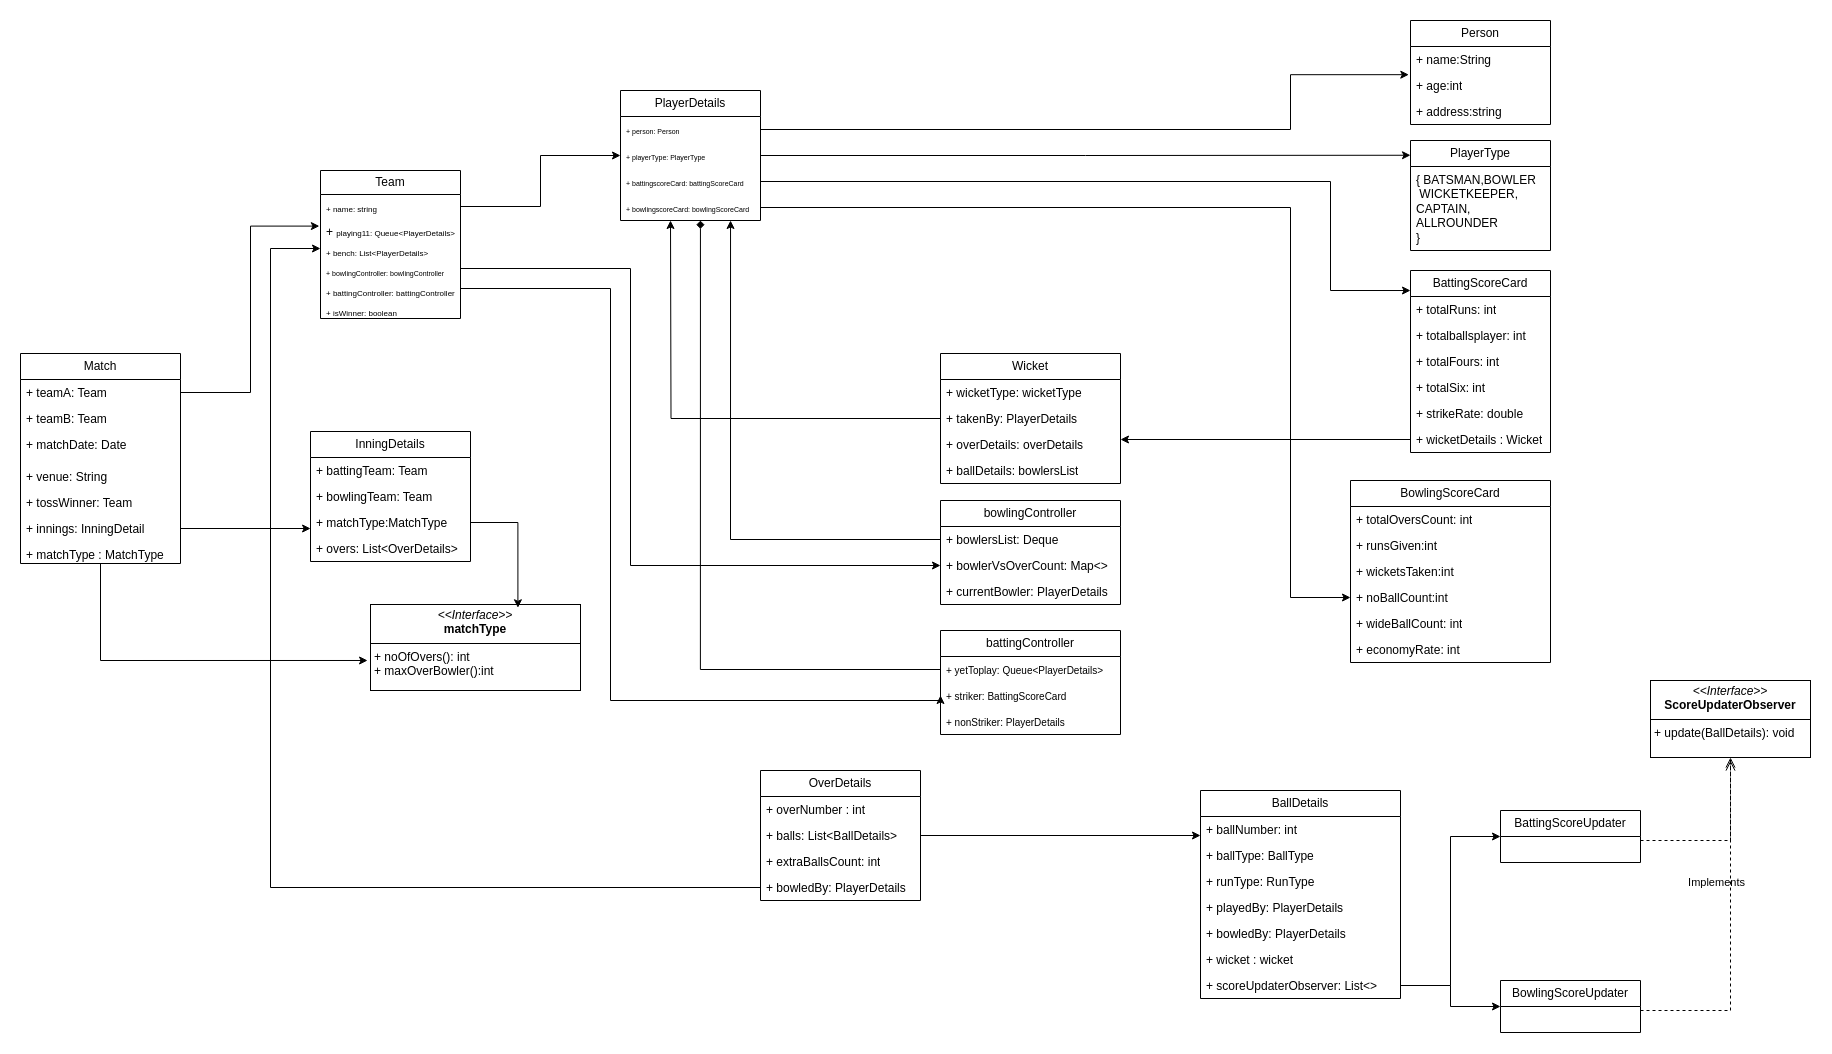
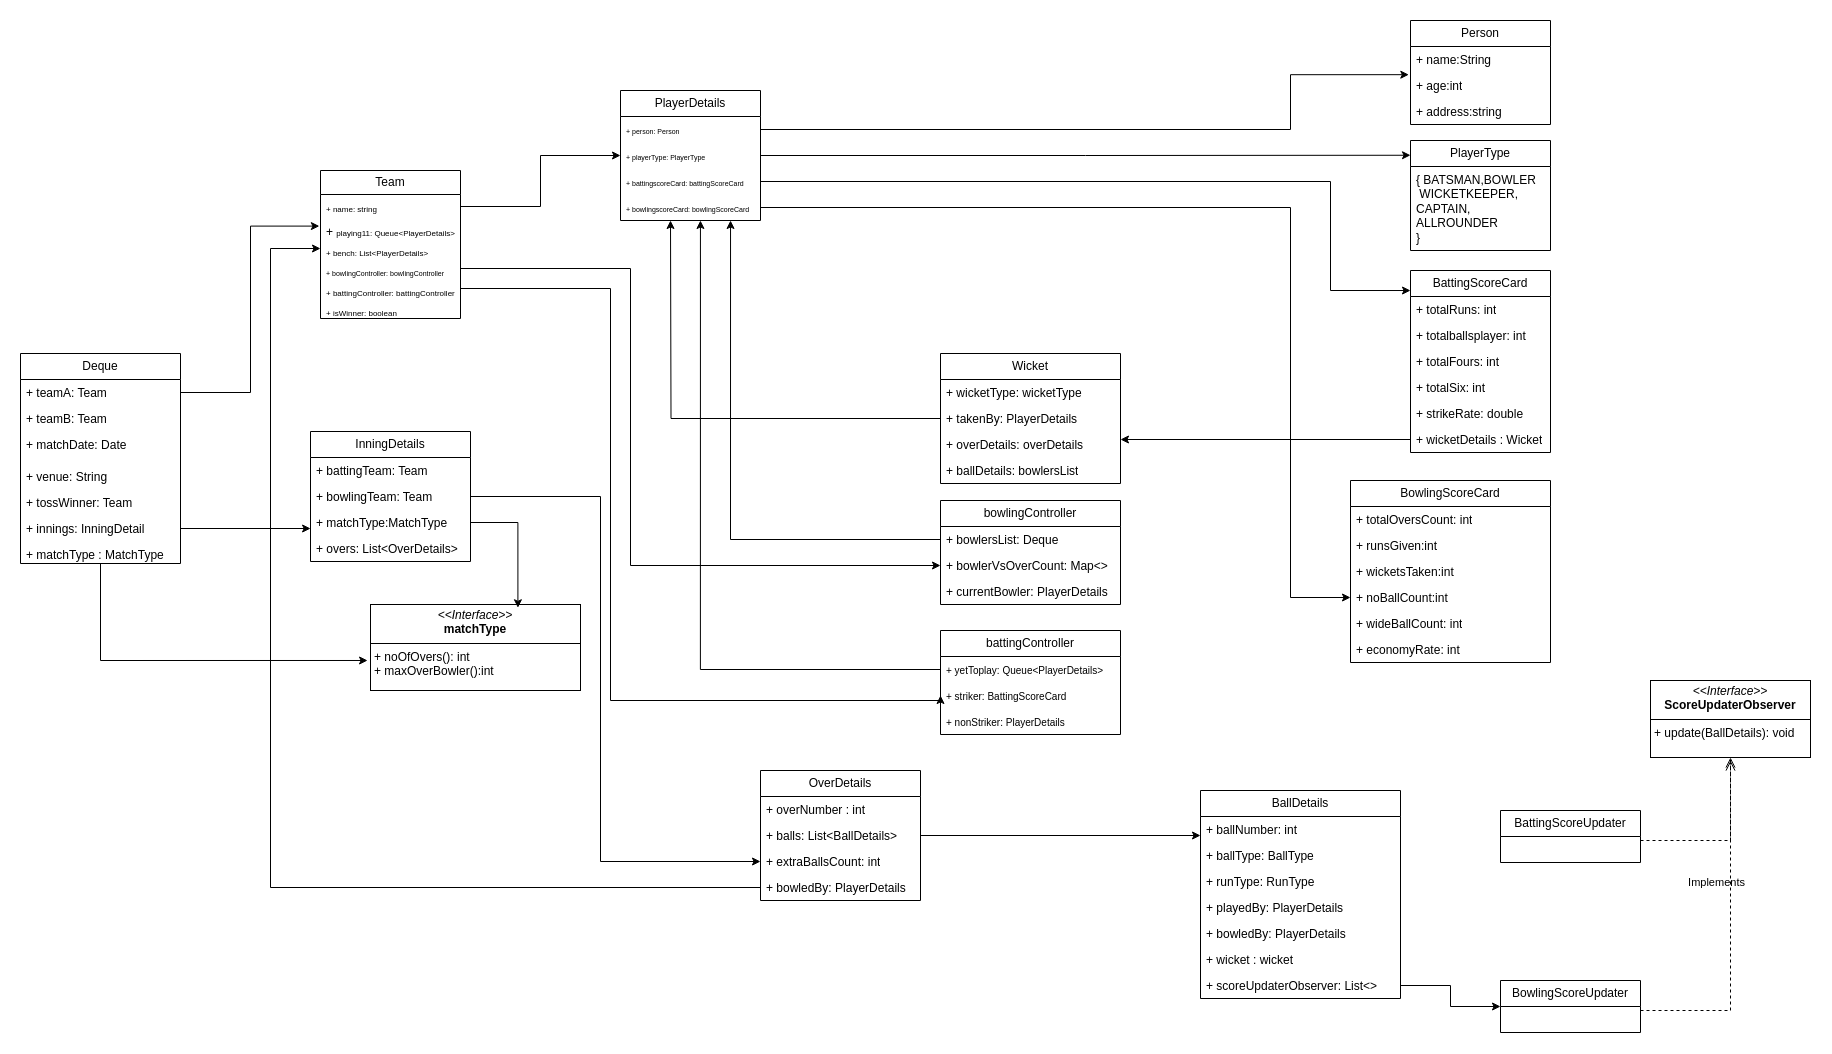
(700, 229) -> (700, 228)
(101, 367) -> (101, 367)
none -> (601, 691)
(1451, 889) -> none
